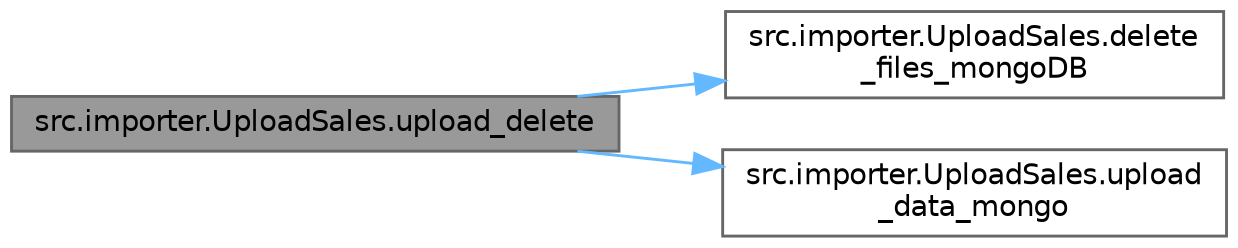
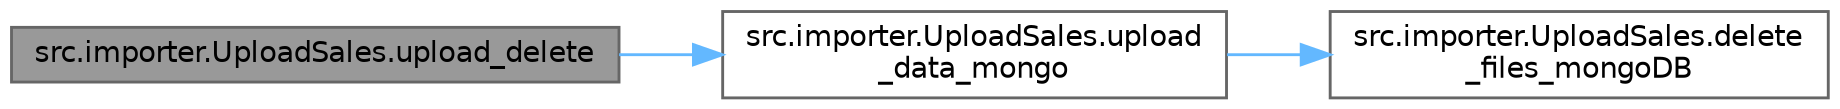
(636, 90) -> (1264, 55)
